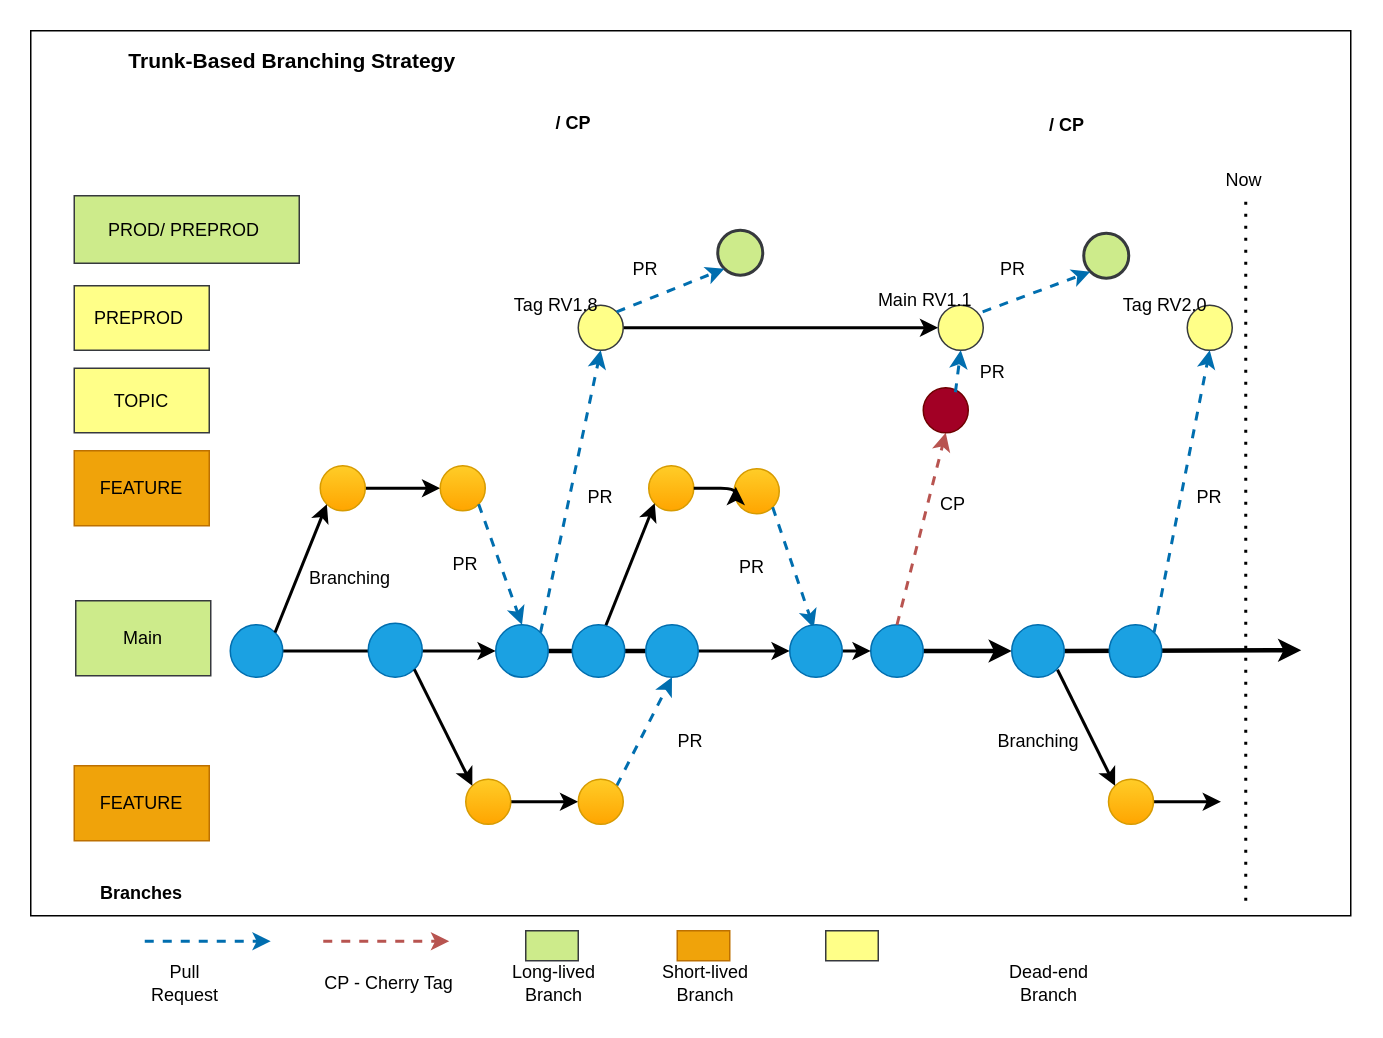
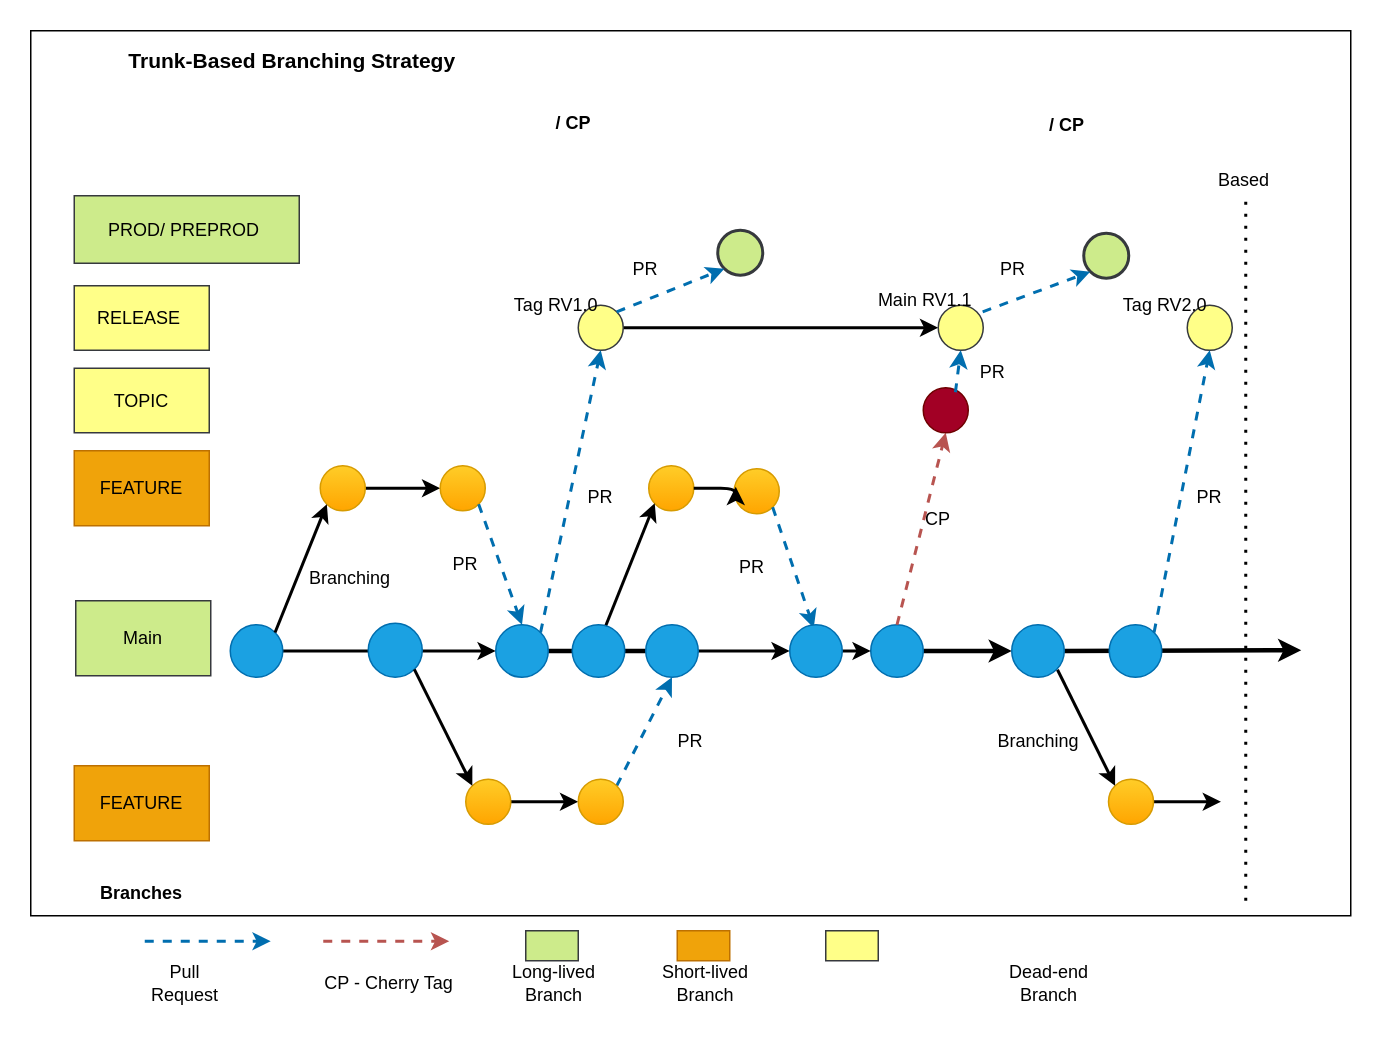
(1244, 181) -> (1244, 181)
(557, 305) -> (557, 305)
(142, 319) -> (142, 319)
(953, 505) -> (938, 520)
